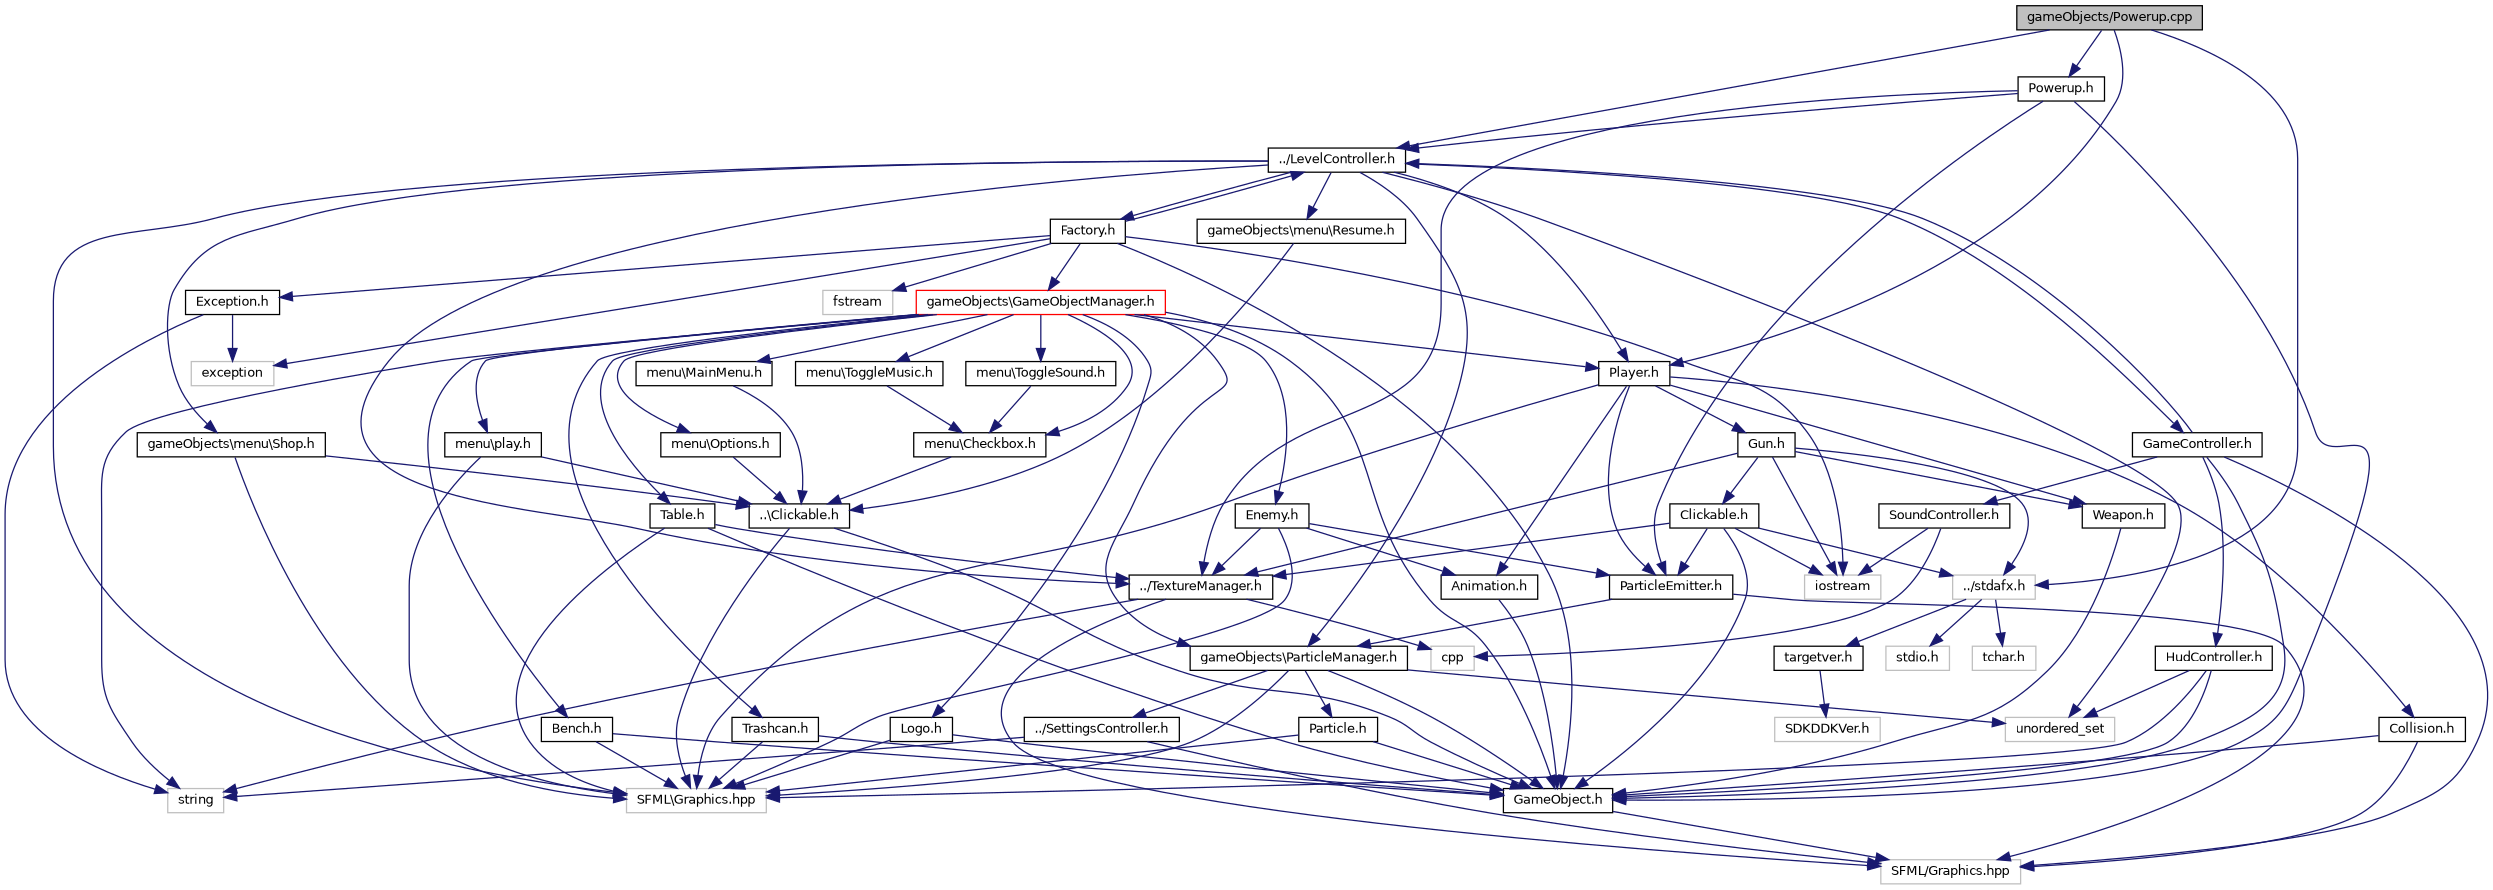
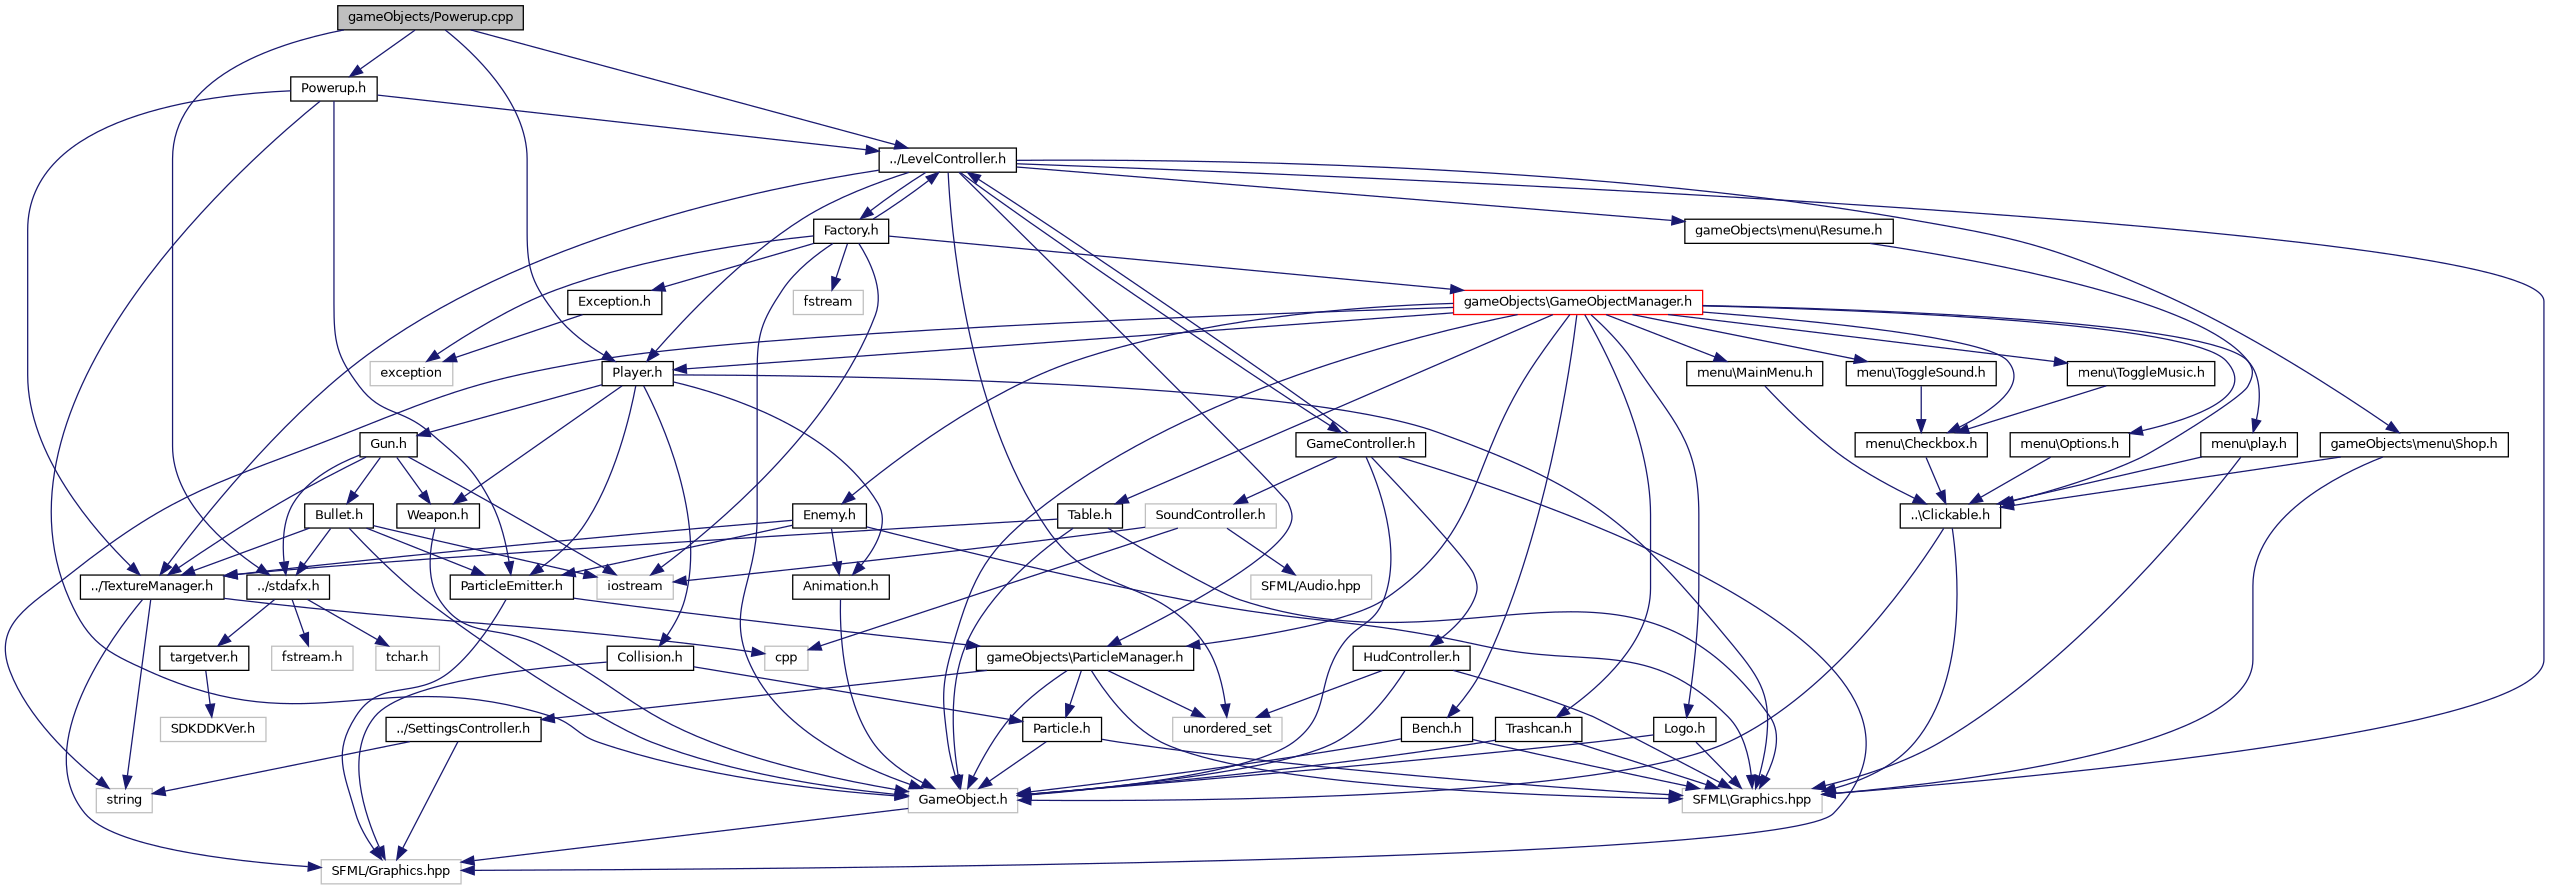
(1714, 516) -> (339, 516)
(1944, 516) -> (1211, 516)
(5, 544) -> none
none -> (1311, 587)
(1994, 587) -> (288, 587)
(1918, 658) -> (312, 658)
(2003, 768) -> (859, 694)
(1558, 801) -> (963, 801)
